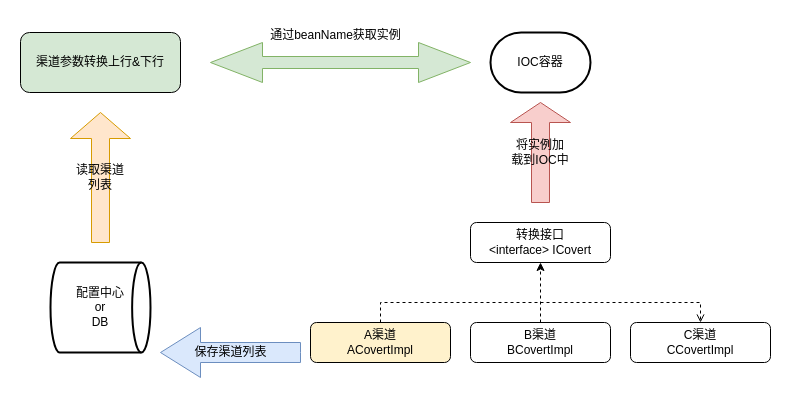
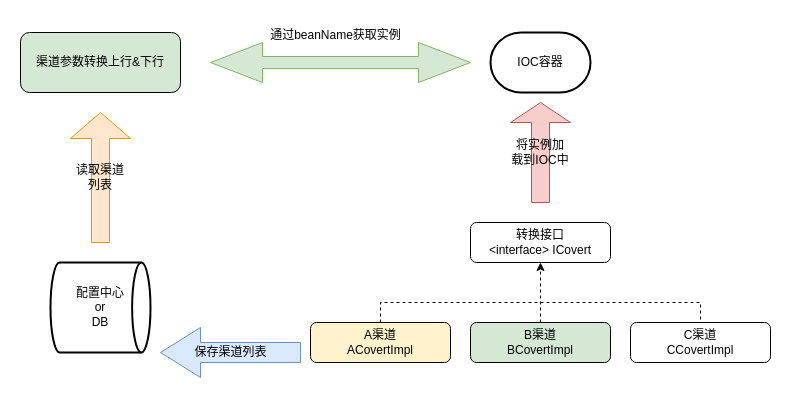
(701, 317) -> (701, 318)
(541, 343) -> (541, 343)
